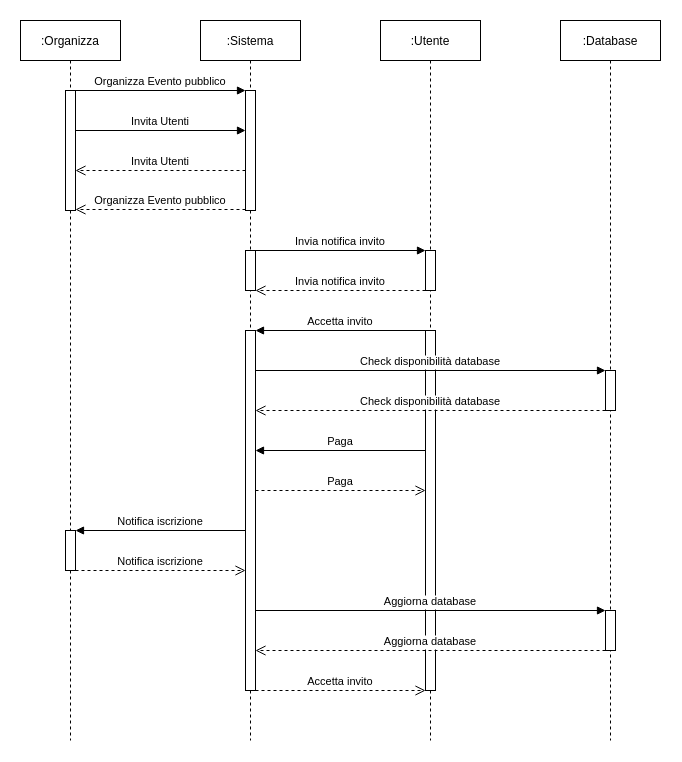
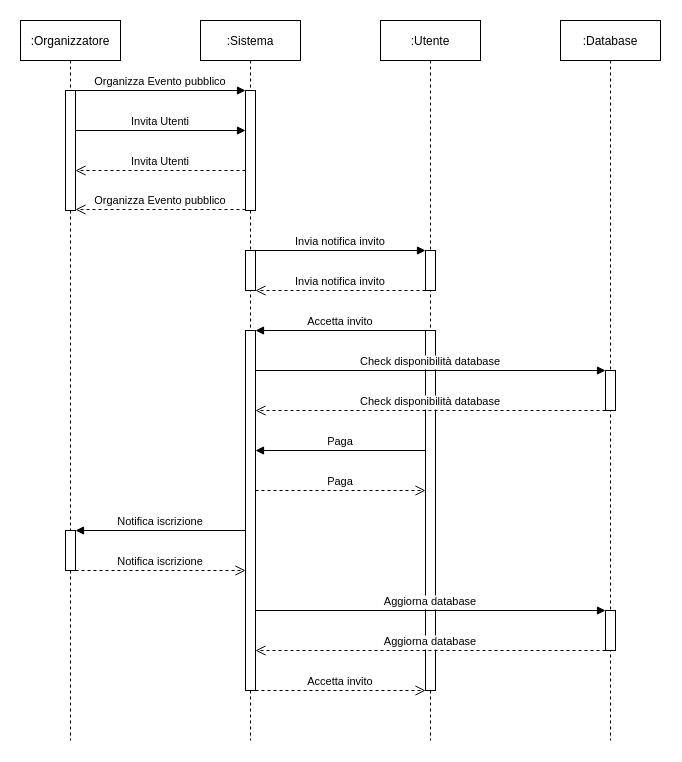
(70, 41) -> (70, 41)
